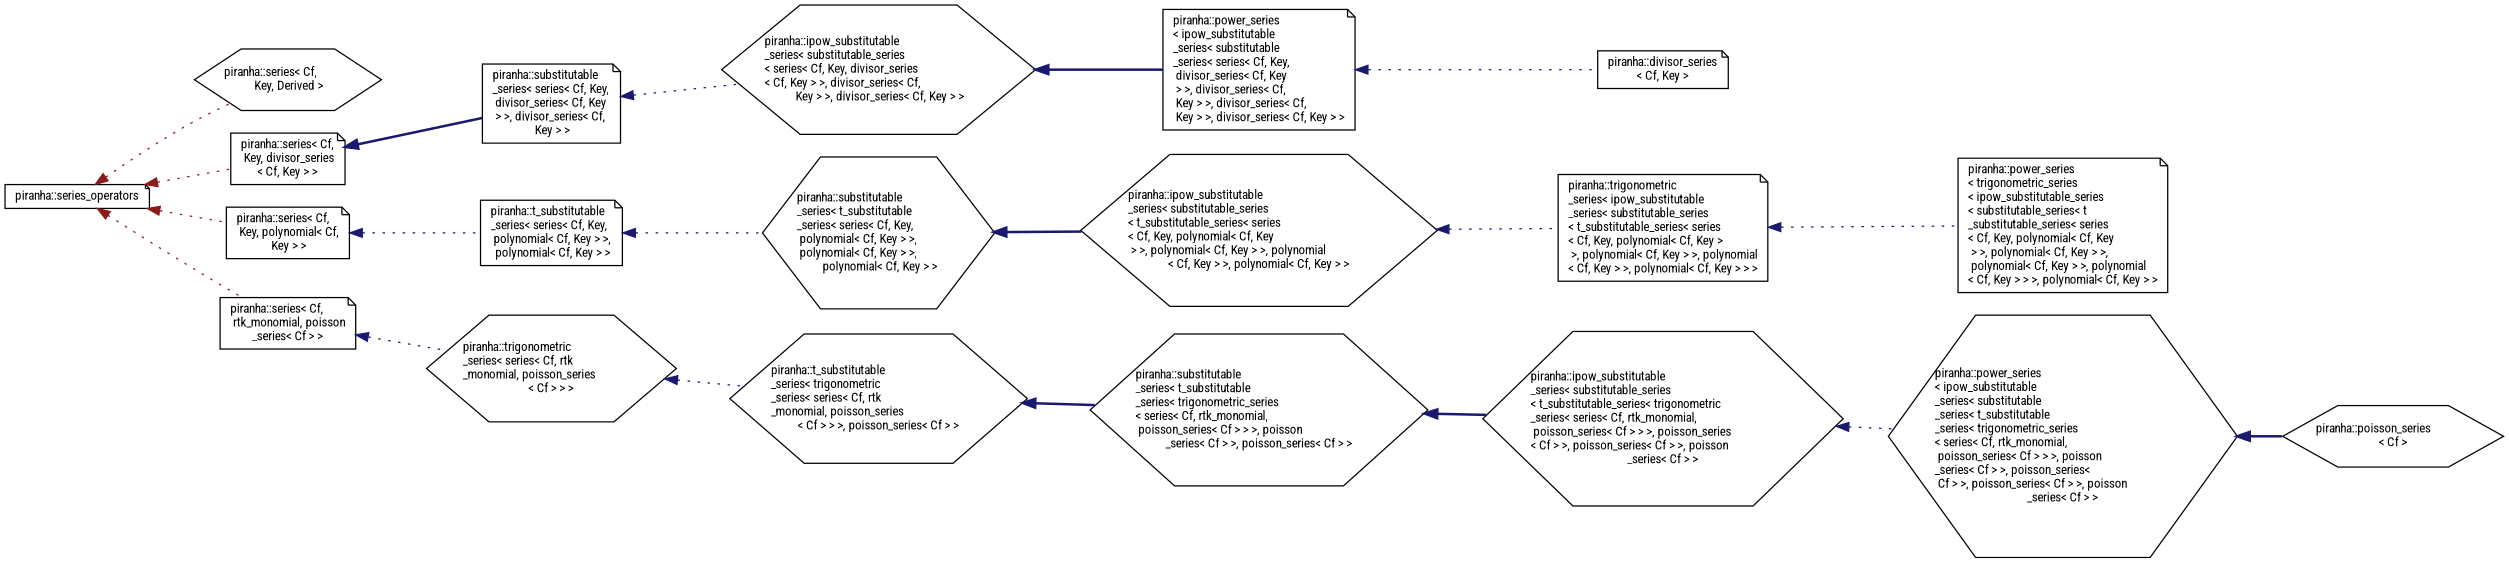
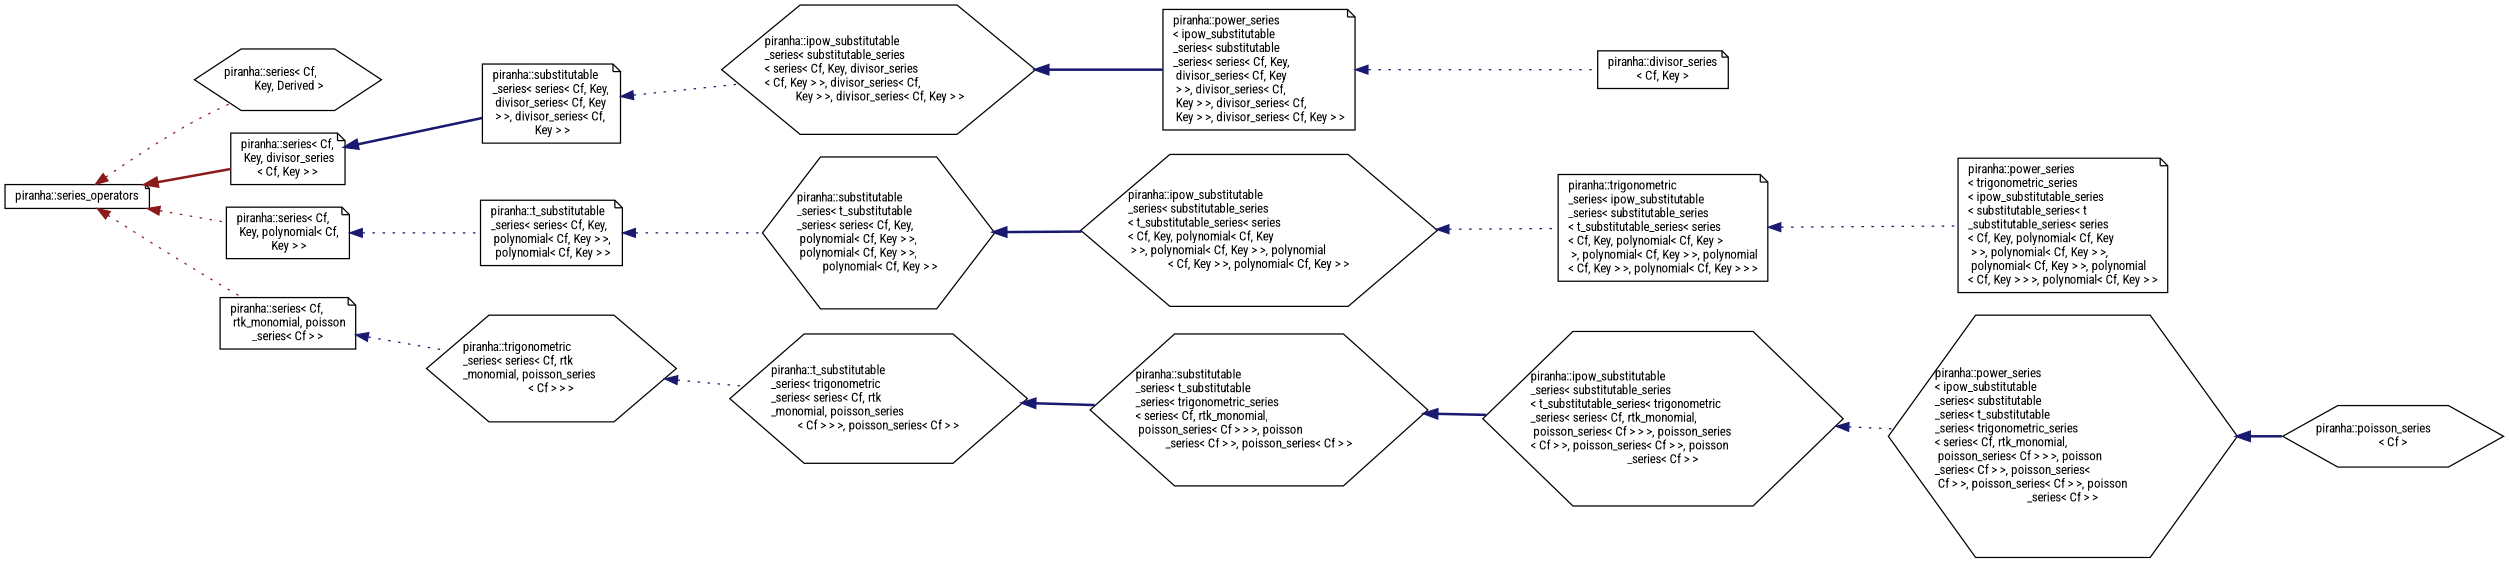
(194, 176) -> (194, 176)
